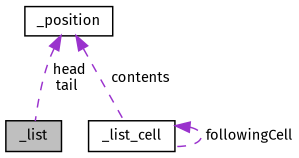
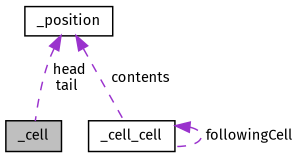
(34, 136) -> (34, 136)
(132, 136) -> (132, 136)
